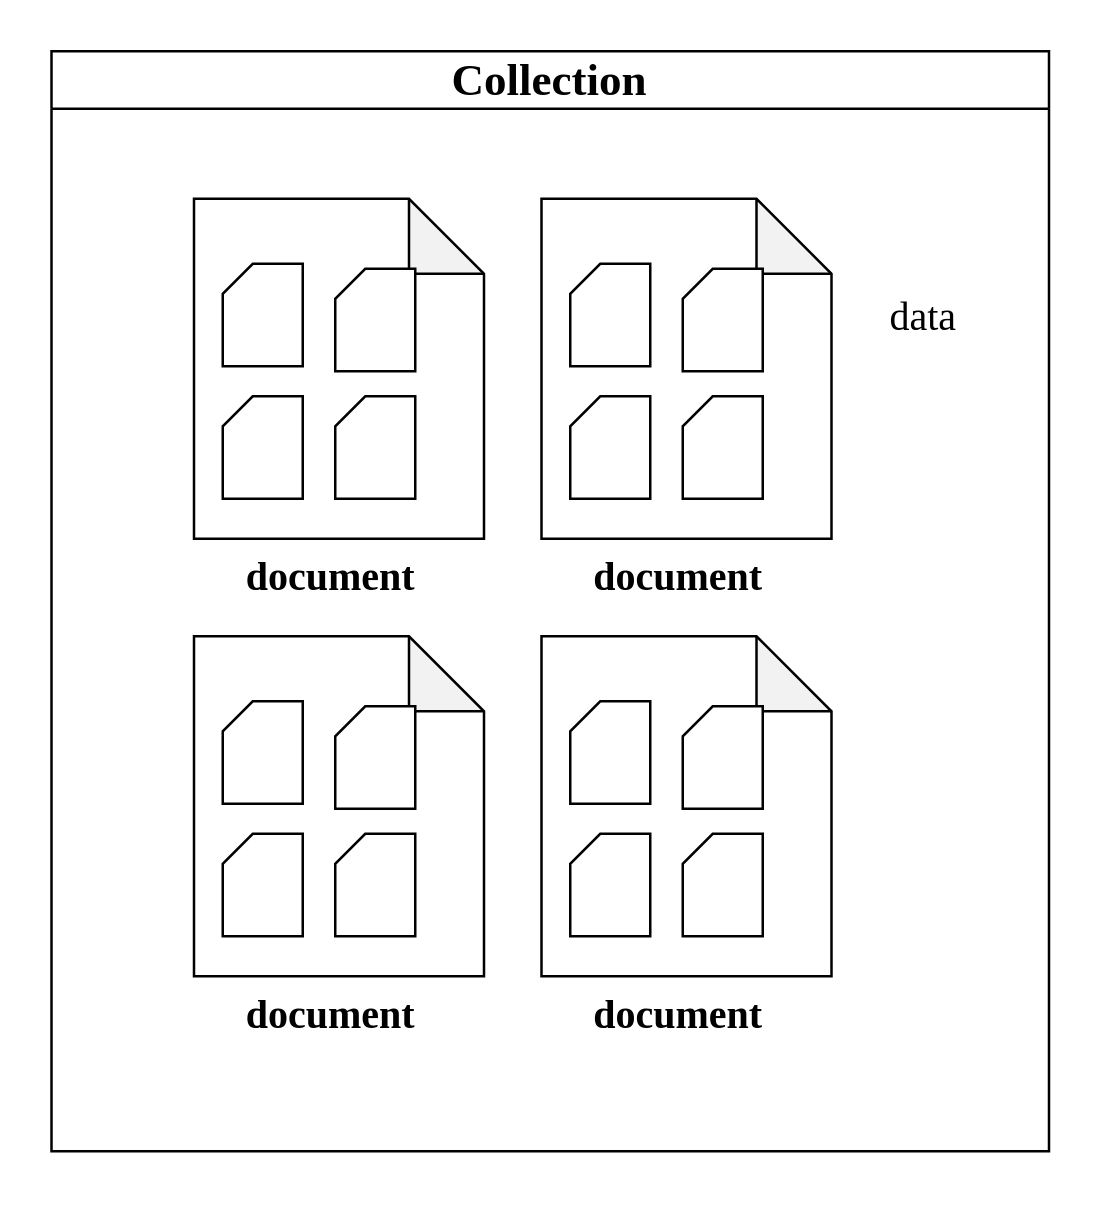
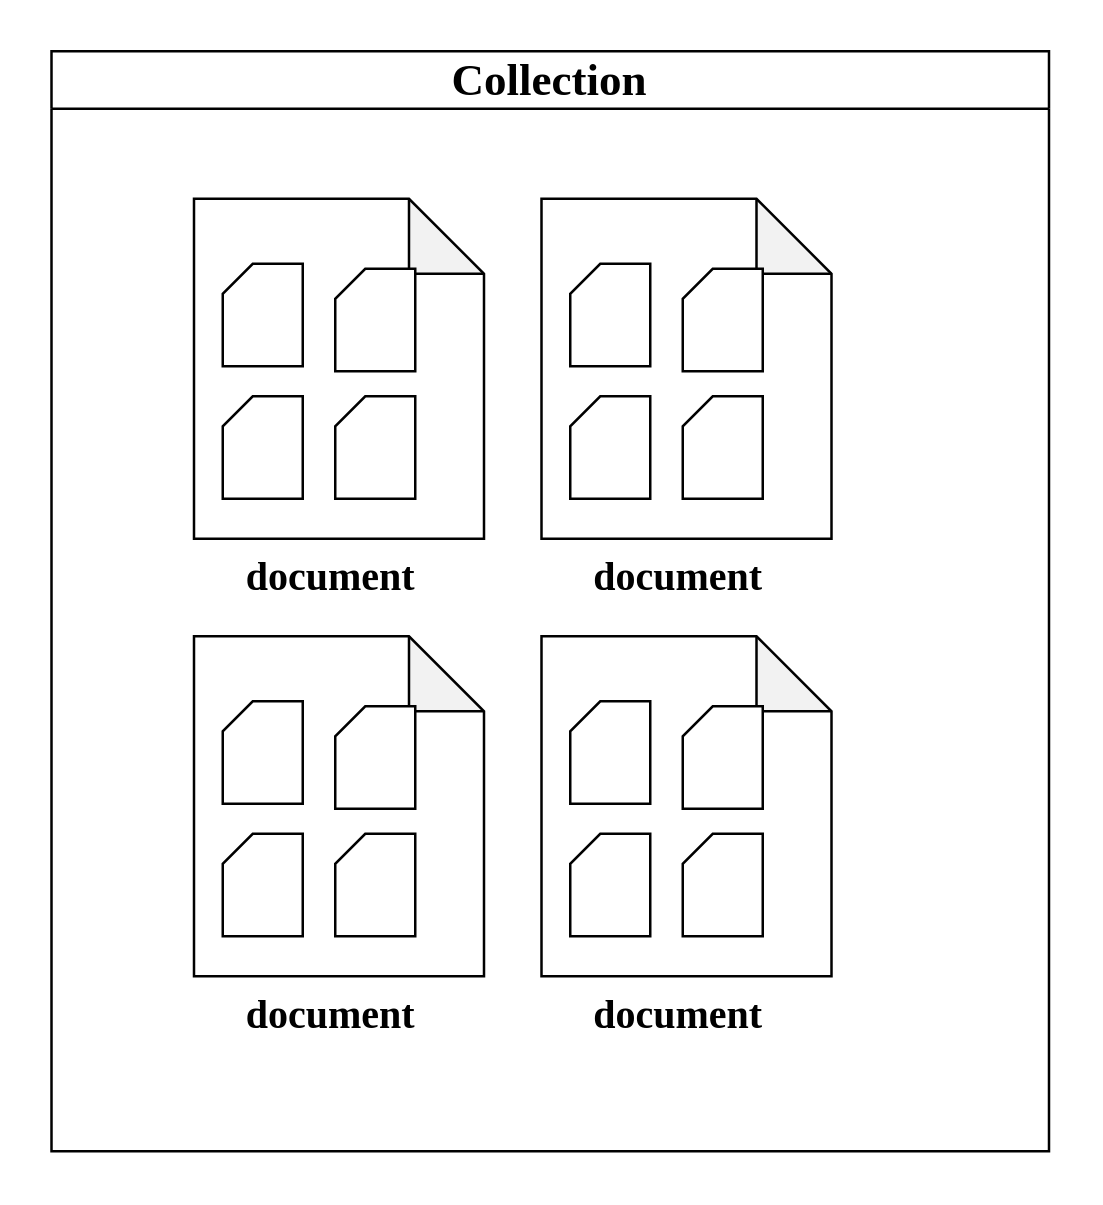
(924, 315) -> none
